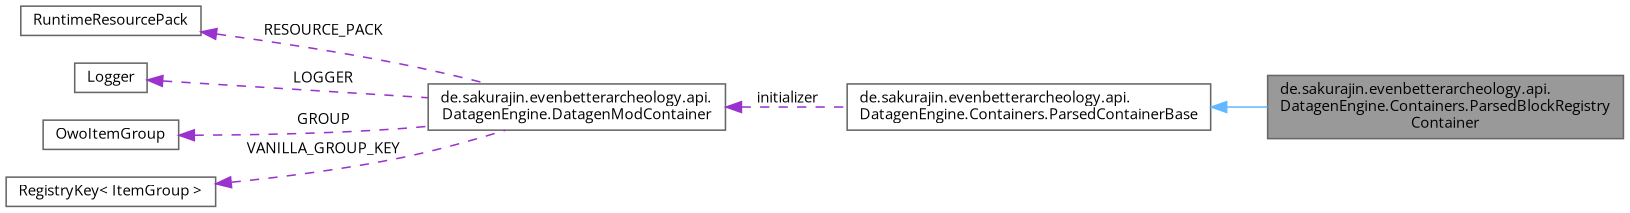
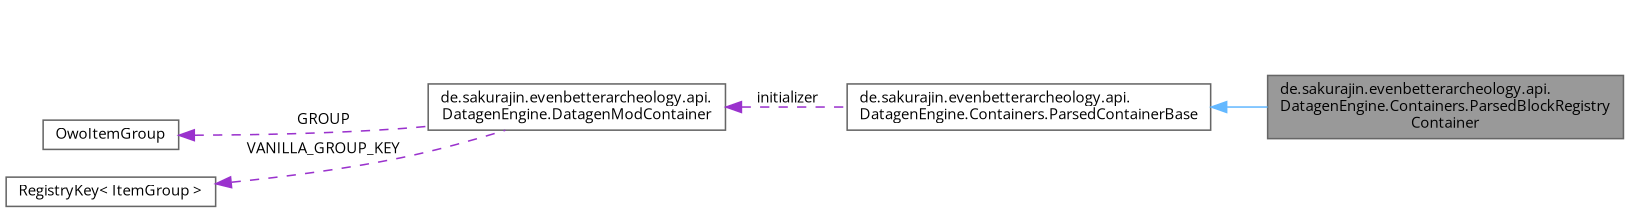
(111, 21) -> none
(111, 78) -> none
